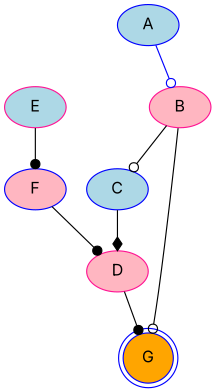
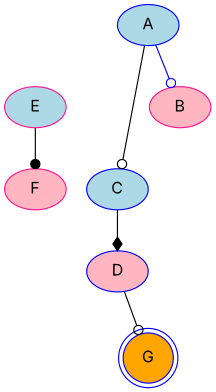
(152, 145) -> (134, 103)
(35, 189) -> (35, 189)
(167, 226) -> none
(73, 227) -> none
(117, 271) -> (117, 271)
(131, 309) -> (131, 309)
